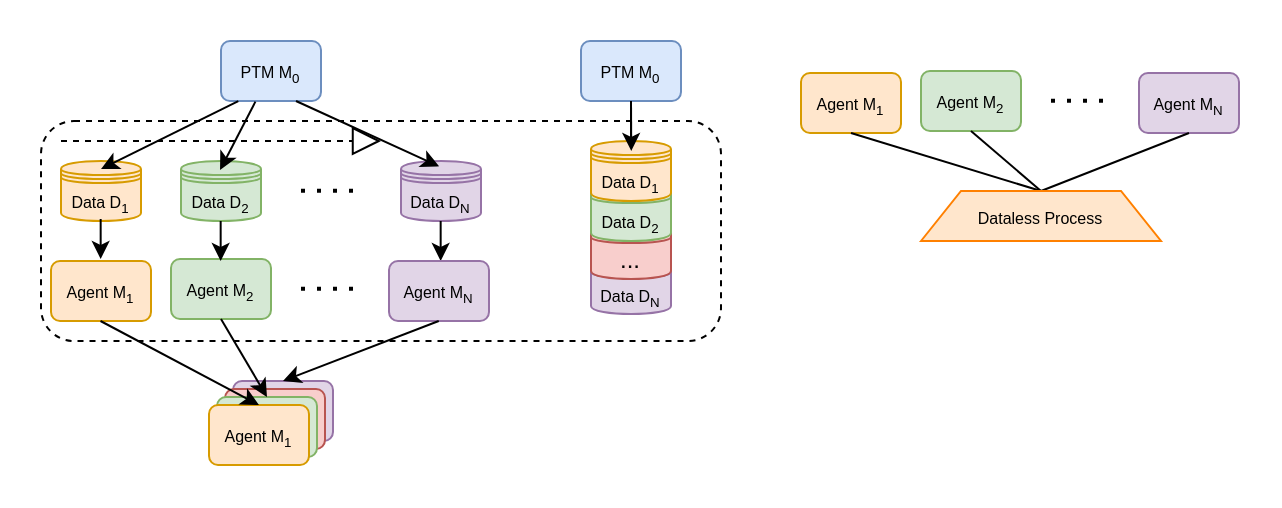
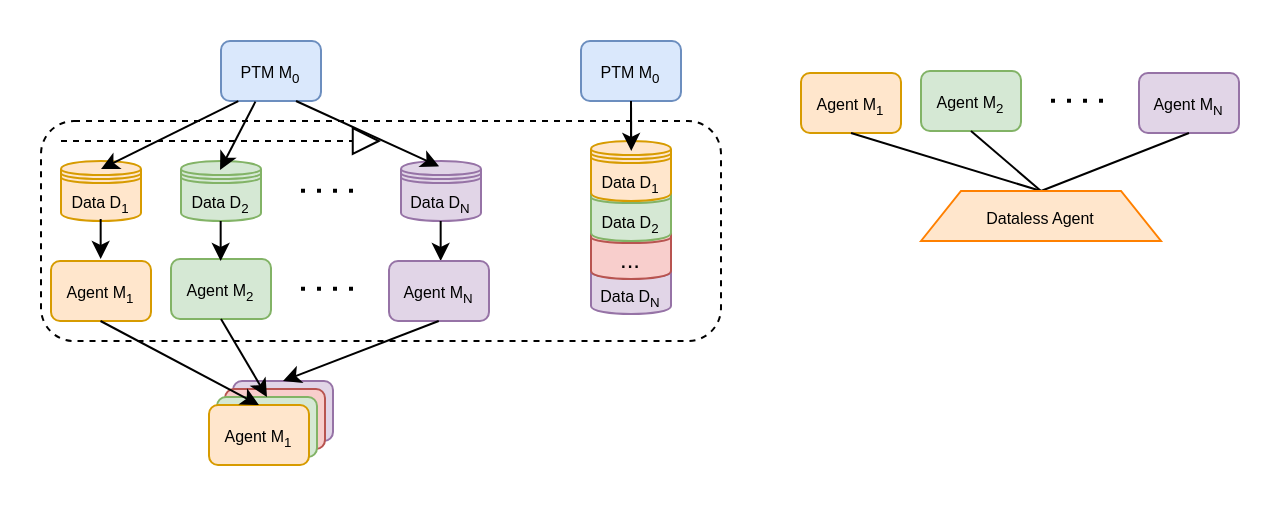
(1041, 217) -> (1041, 217)
